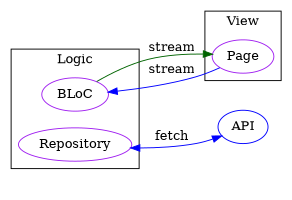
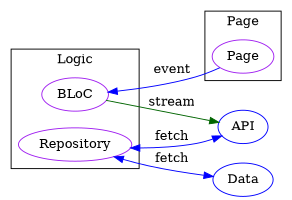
(243, 22) -> (243, 22)
(148, 59) -> (158, 110)
(172, 70) -> (172, 70)
none -> (243, 180)
